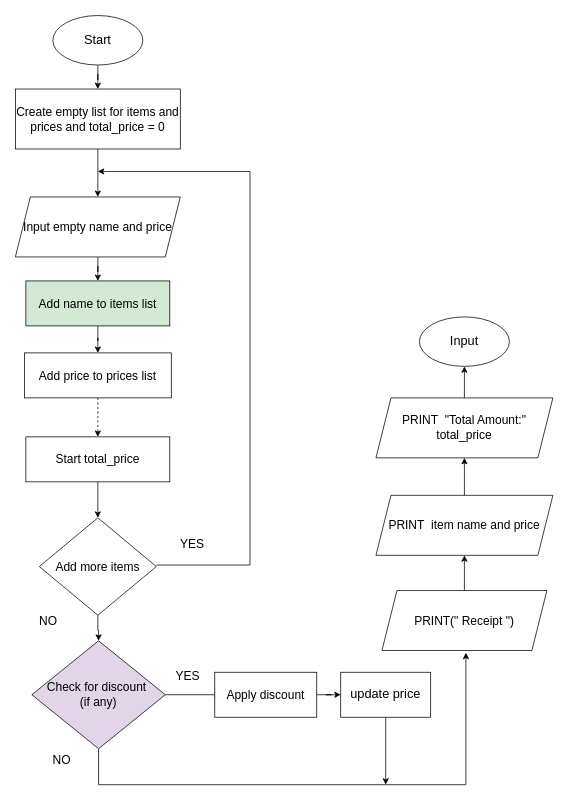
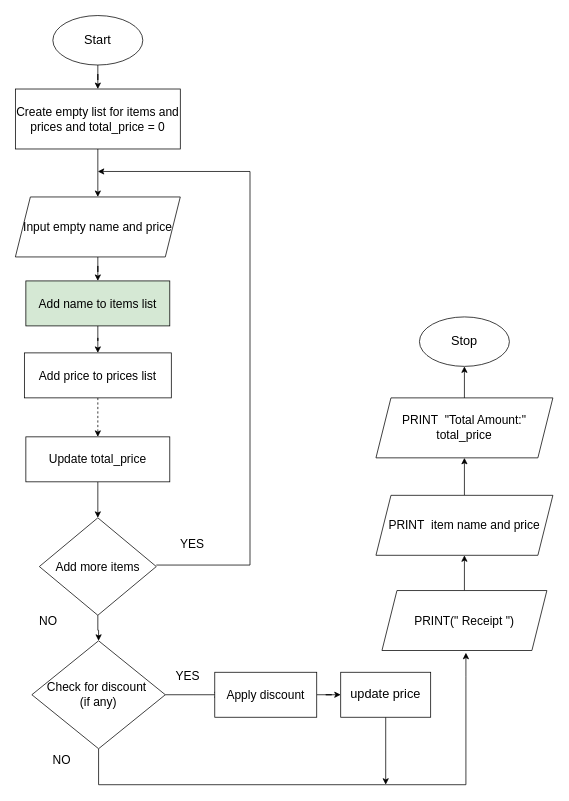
(465, 342) -> (465, 342)
(98, 459) -> (98, 459)
(99, 695) -> (99, 695)
